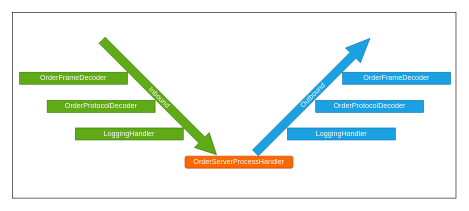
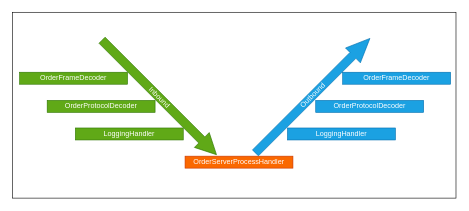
(239, 162) -> (239, 162)
